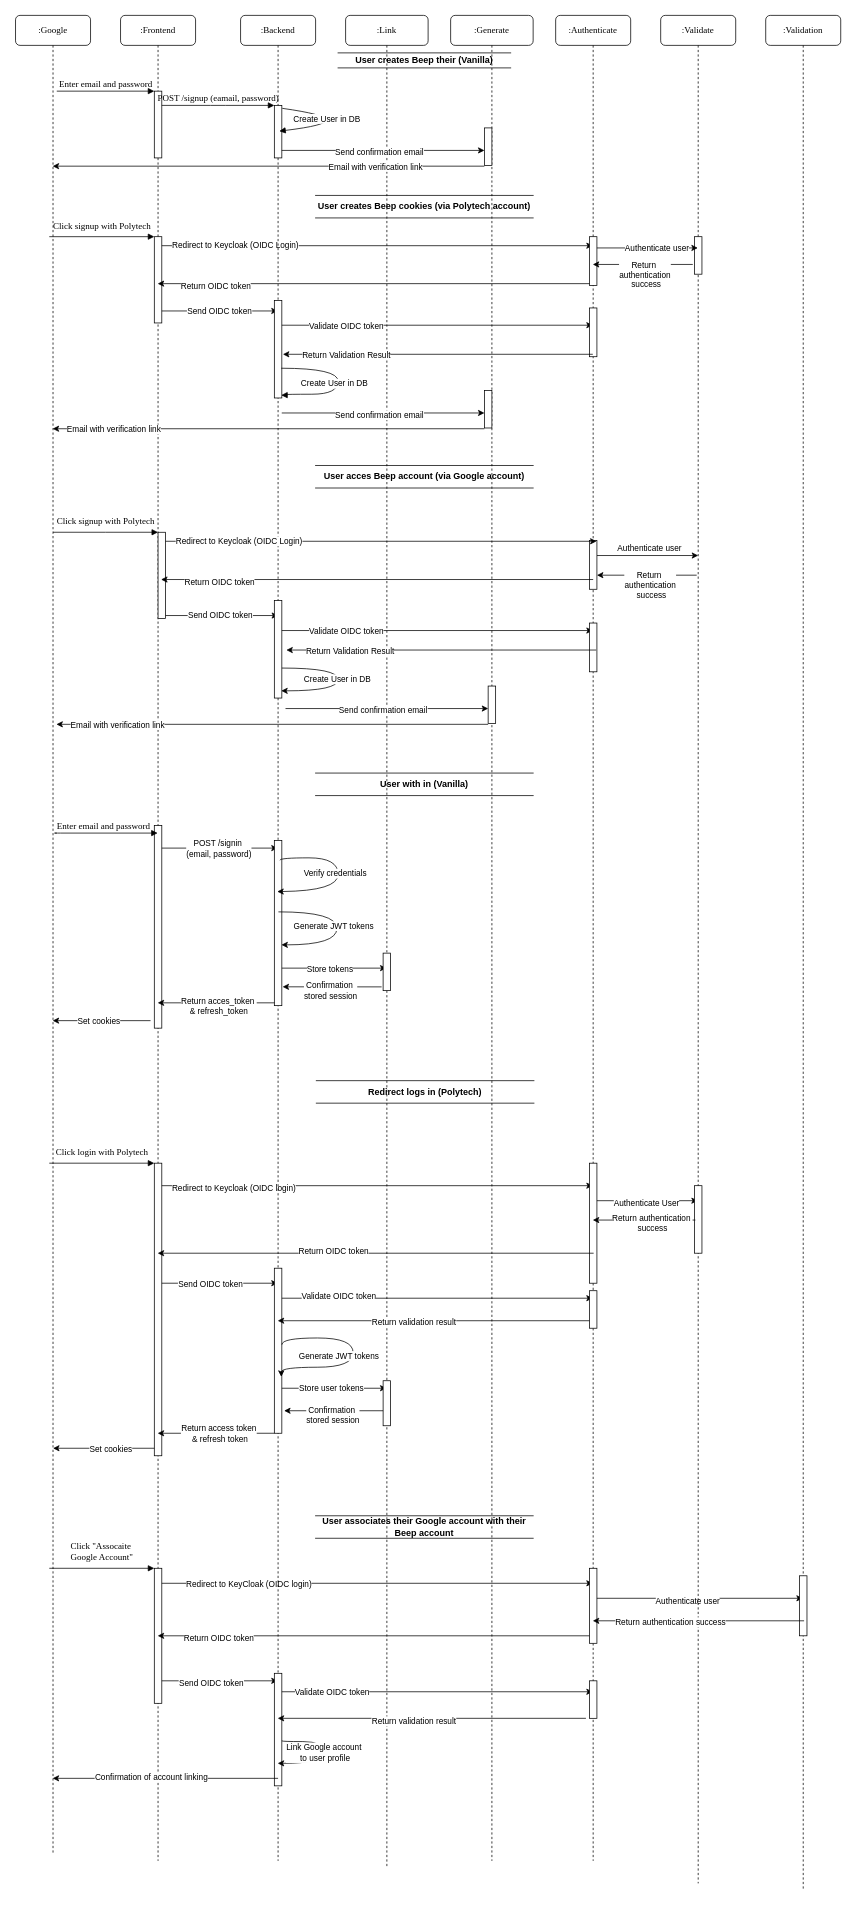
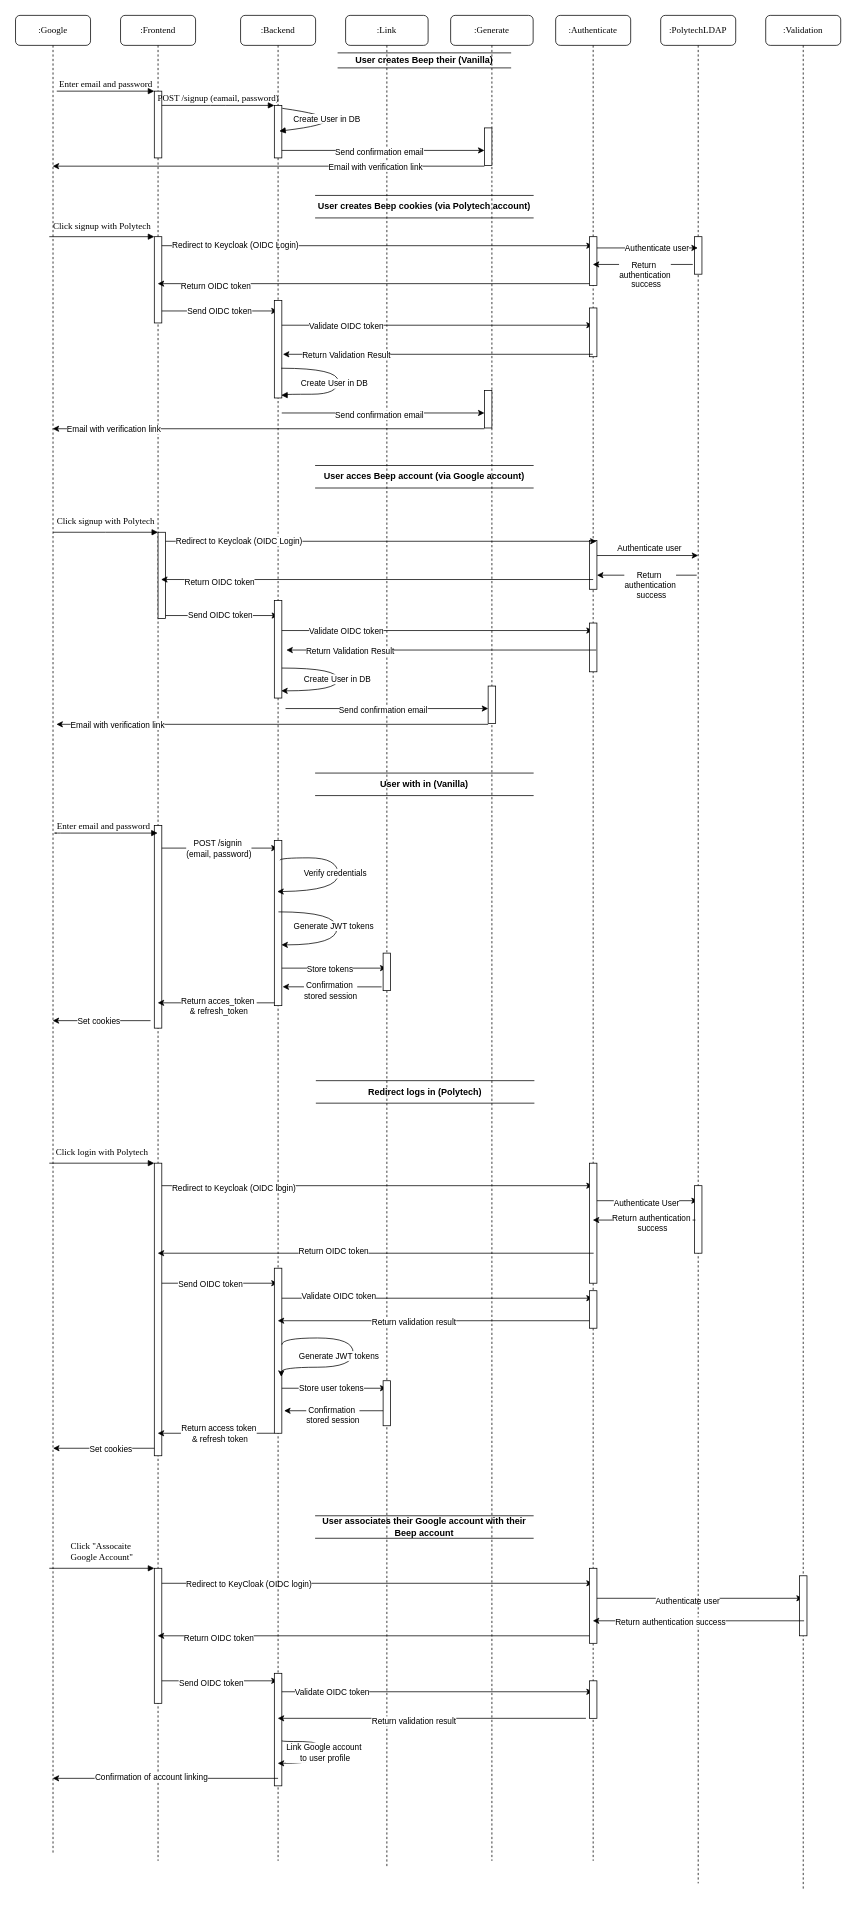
(698, 30) -> (698, 30)
